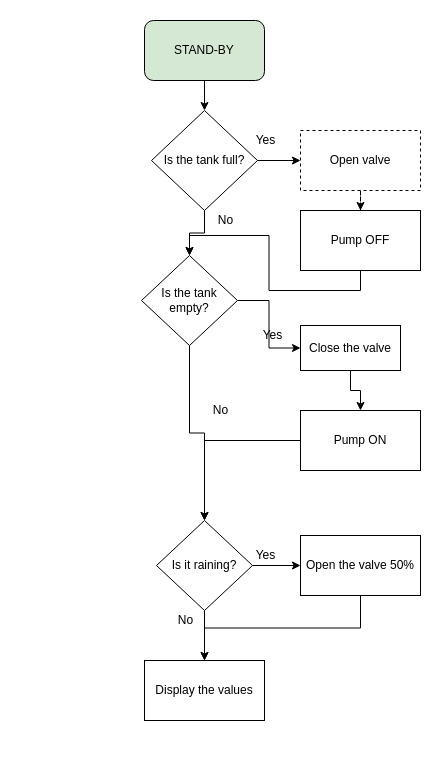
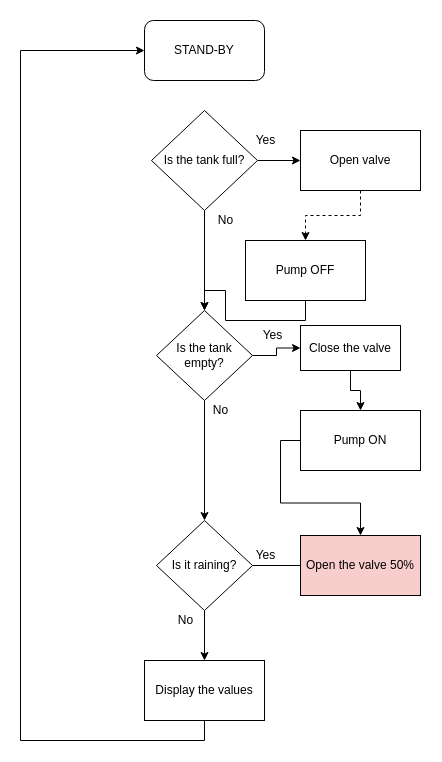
(205, 51) -> (205, 51)
(205, 100) -> none
(361, 161) -> (361, 161)
(361, 241) -> (306, 271)
(190, 301) -> (205, 356)
none -> (21, 440)
(245, 441) -> (302, 503)
(292, 566) -> (294, 566)
(361, 566) -> (361, 566)
(300, 628) -> none
